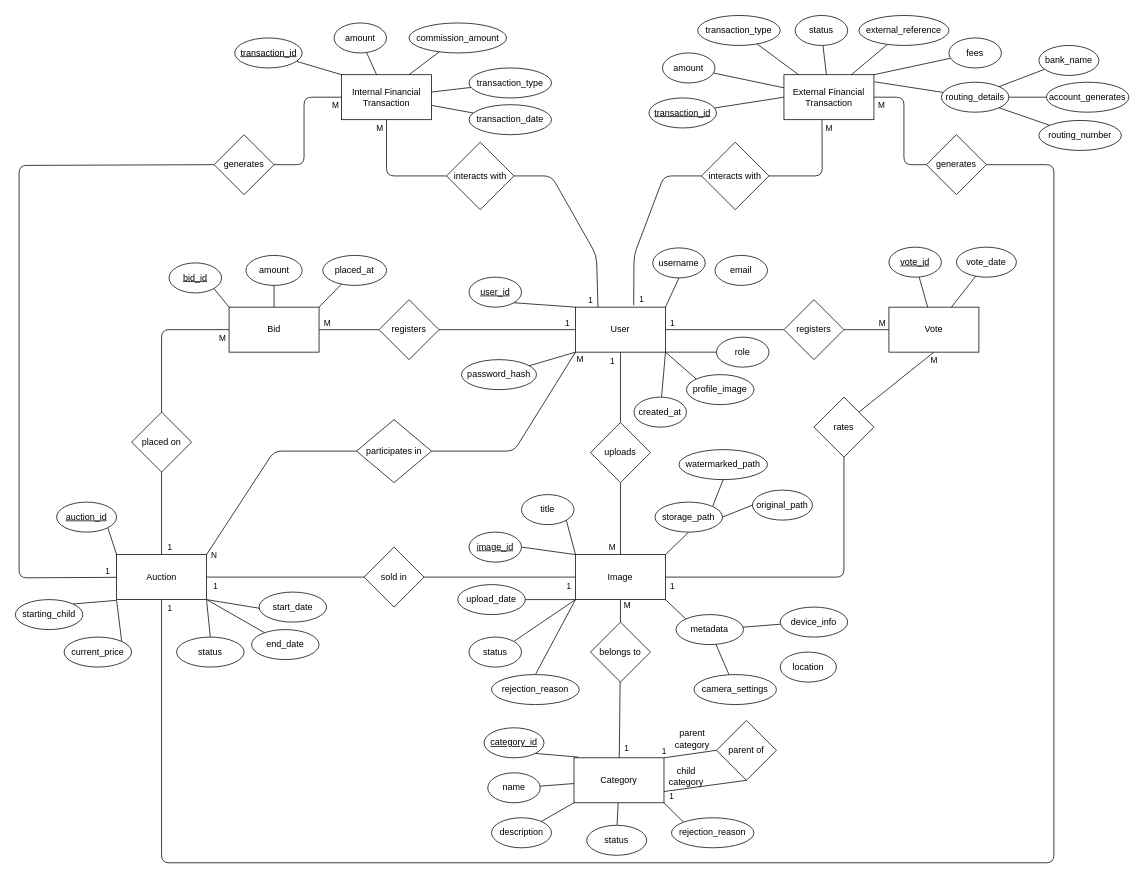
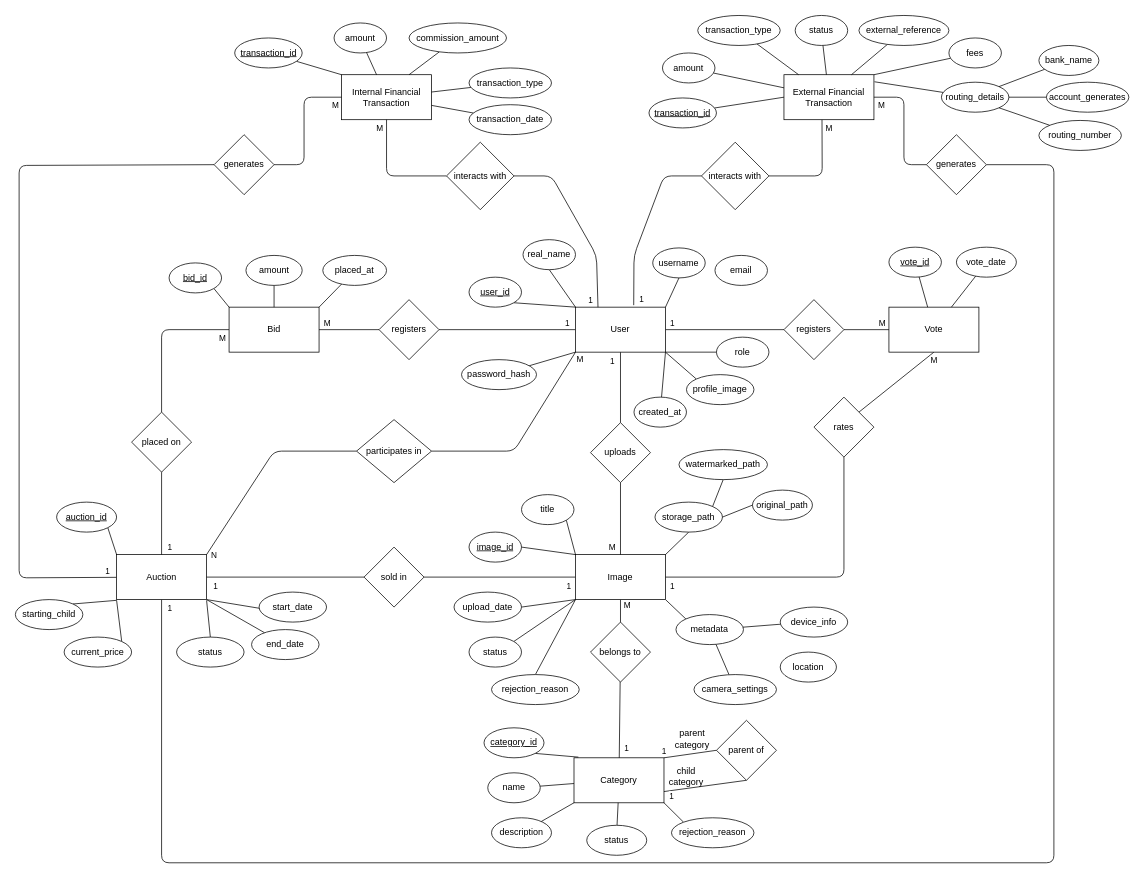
none -> (549, 255)
none -> (562, 288)
(492, 600) -> (488, 607)
